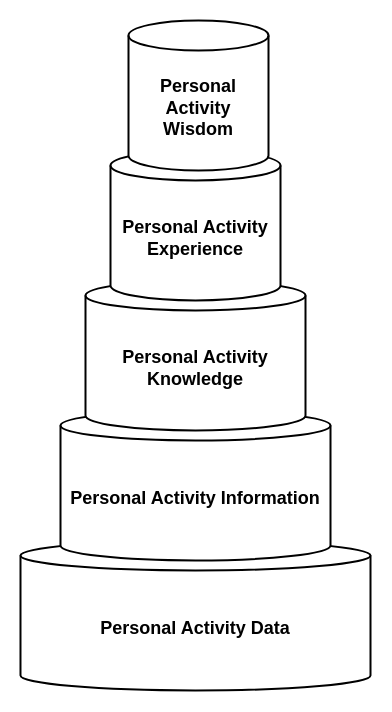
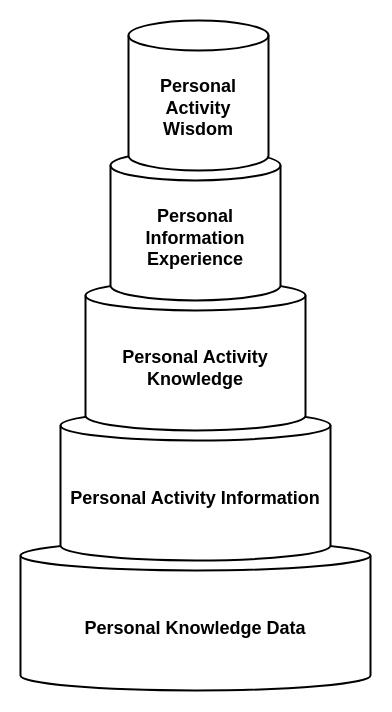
(196, 239) -> (196, 239)
(196, 629) -> (196, 629)
